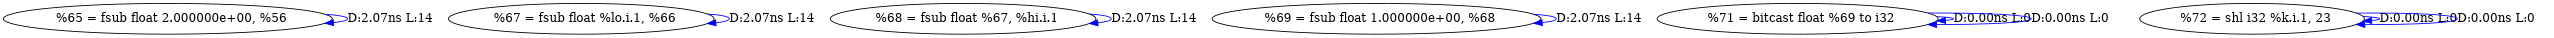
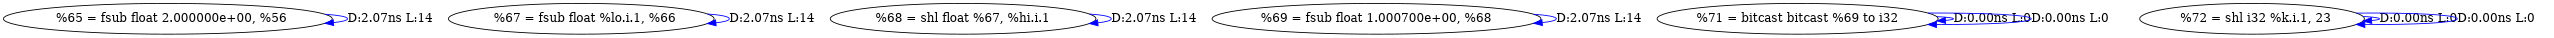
(963, 19) -> (963, 19)
(1376, 19) -> (1376, 19)
(1798, 19) -> (1798, 19)
